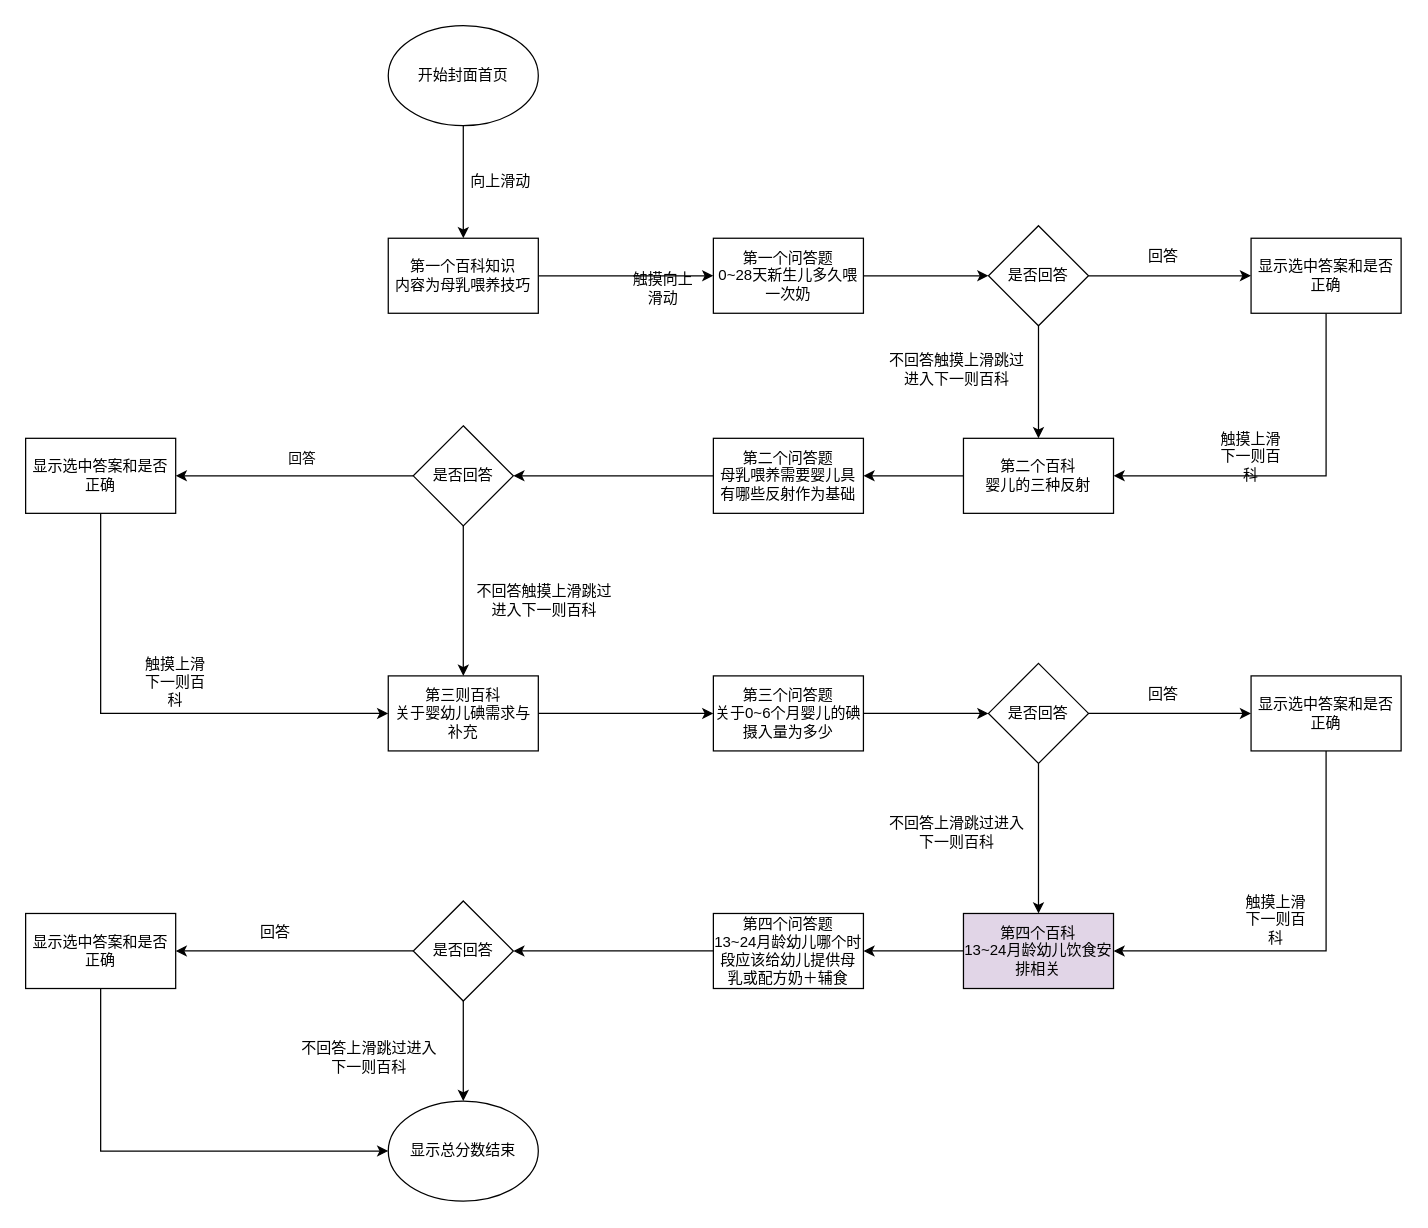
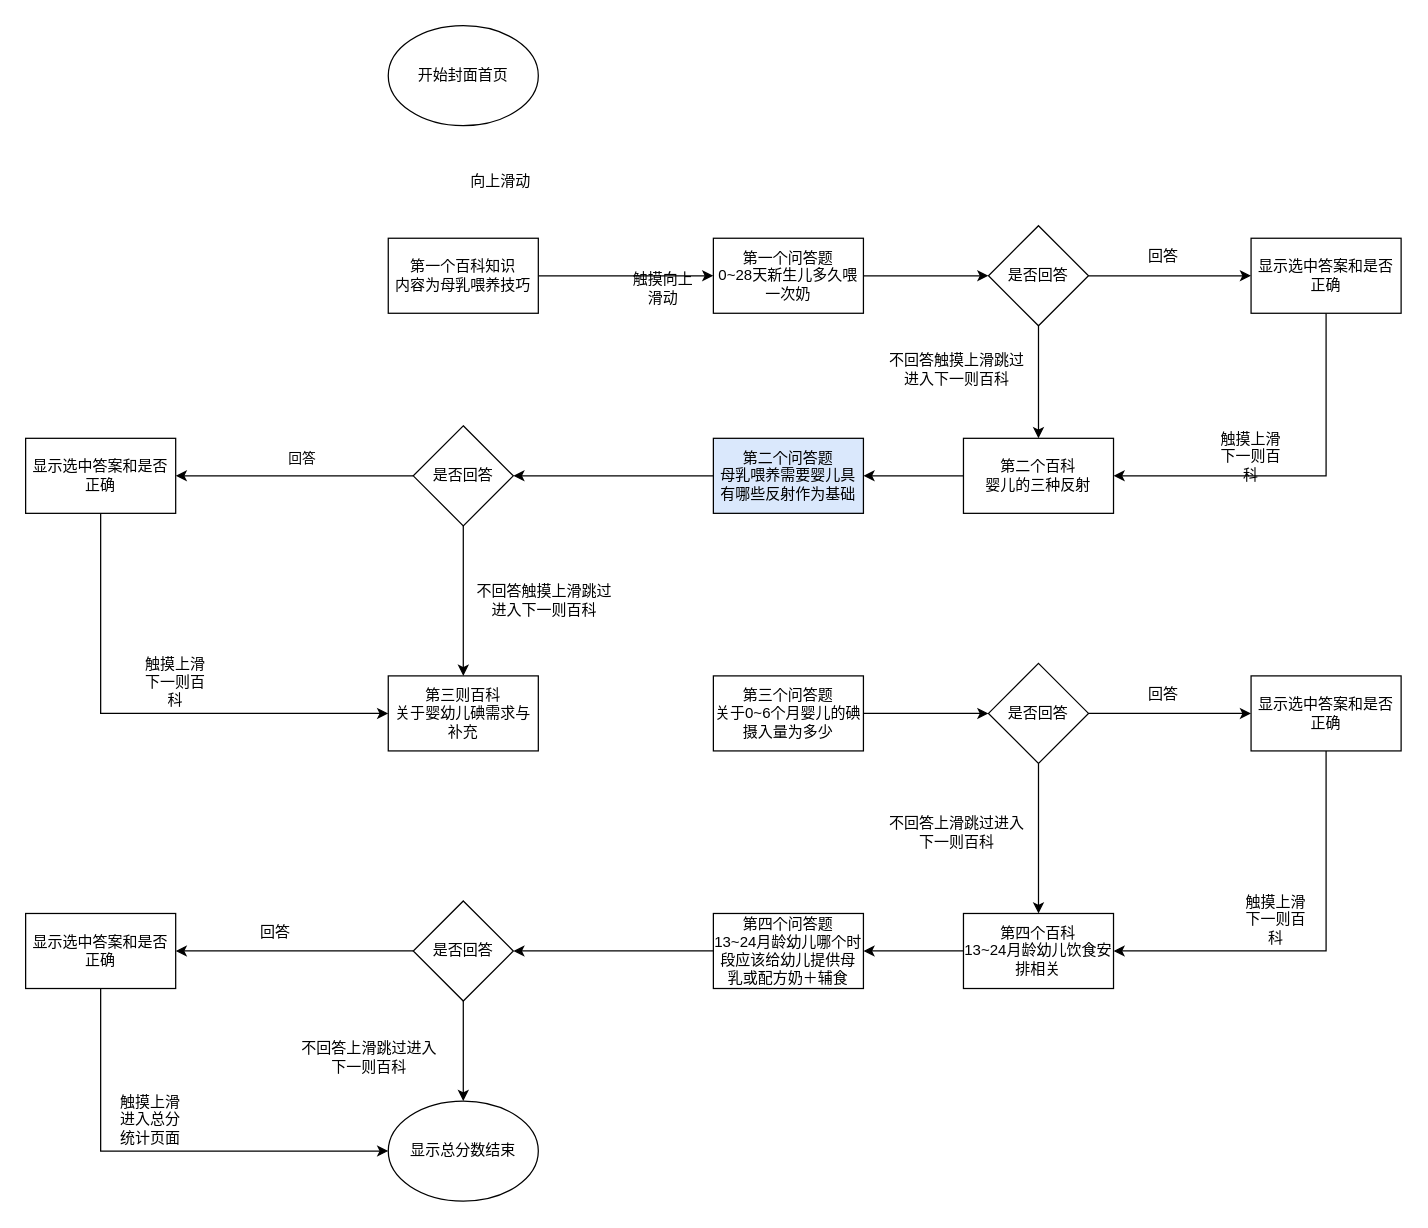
(463, 178) -> none
(788, 476) -> (788, 476)
(621, 713) -> none
(1038, 951) -> (1038, 951)
none -> (151, 1119)
